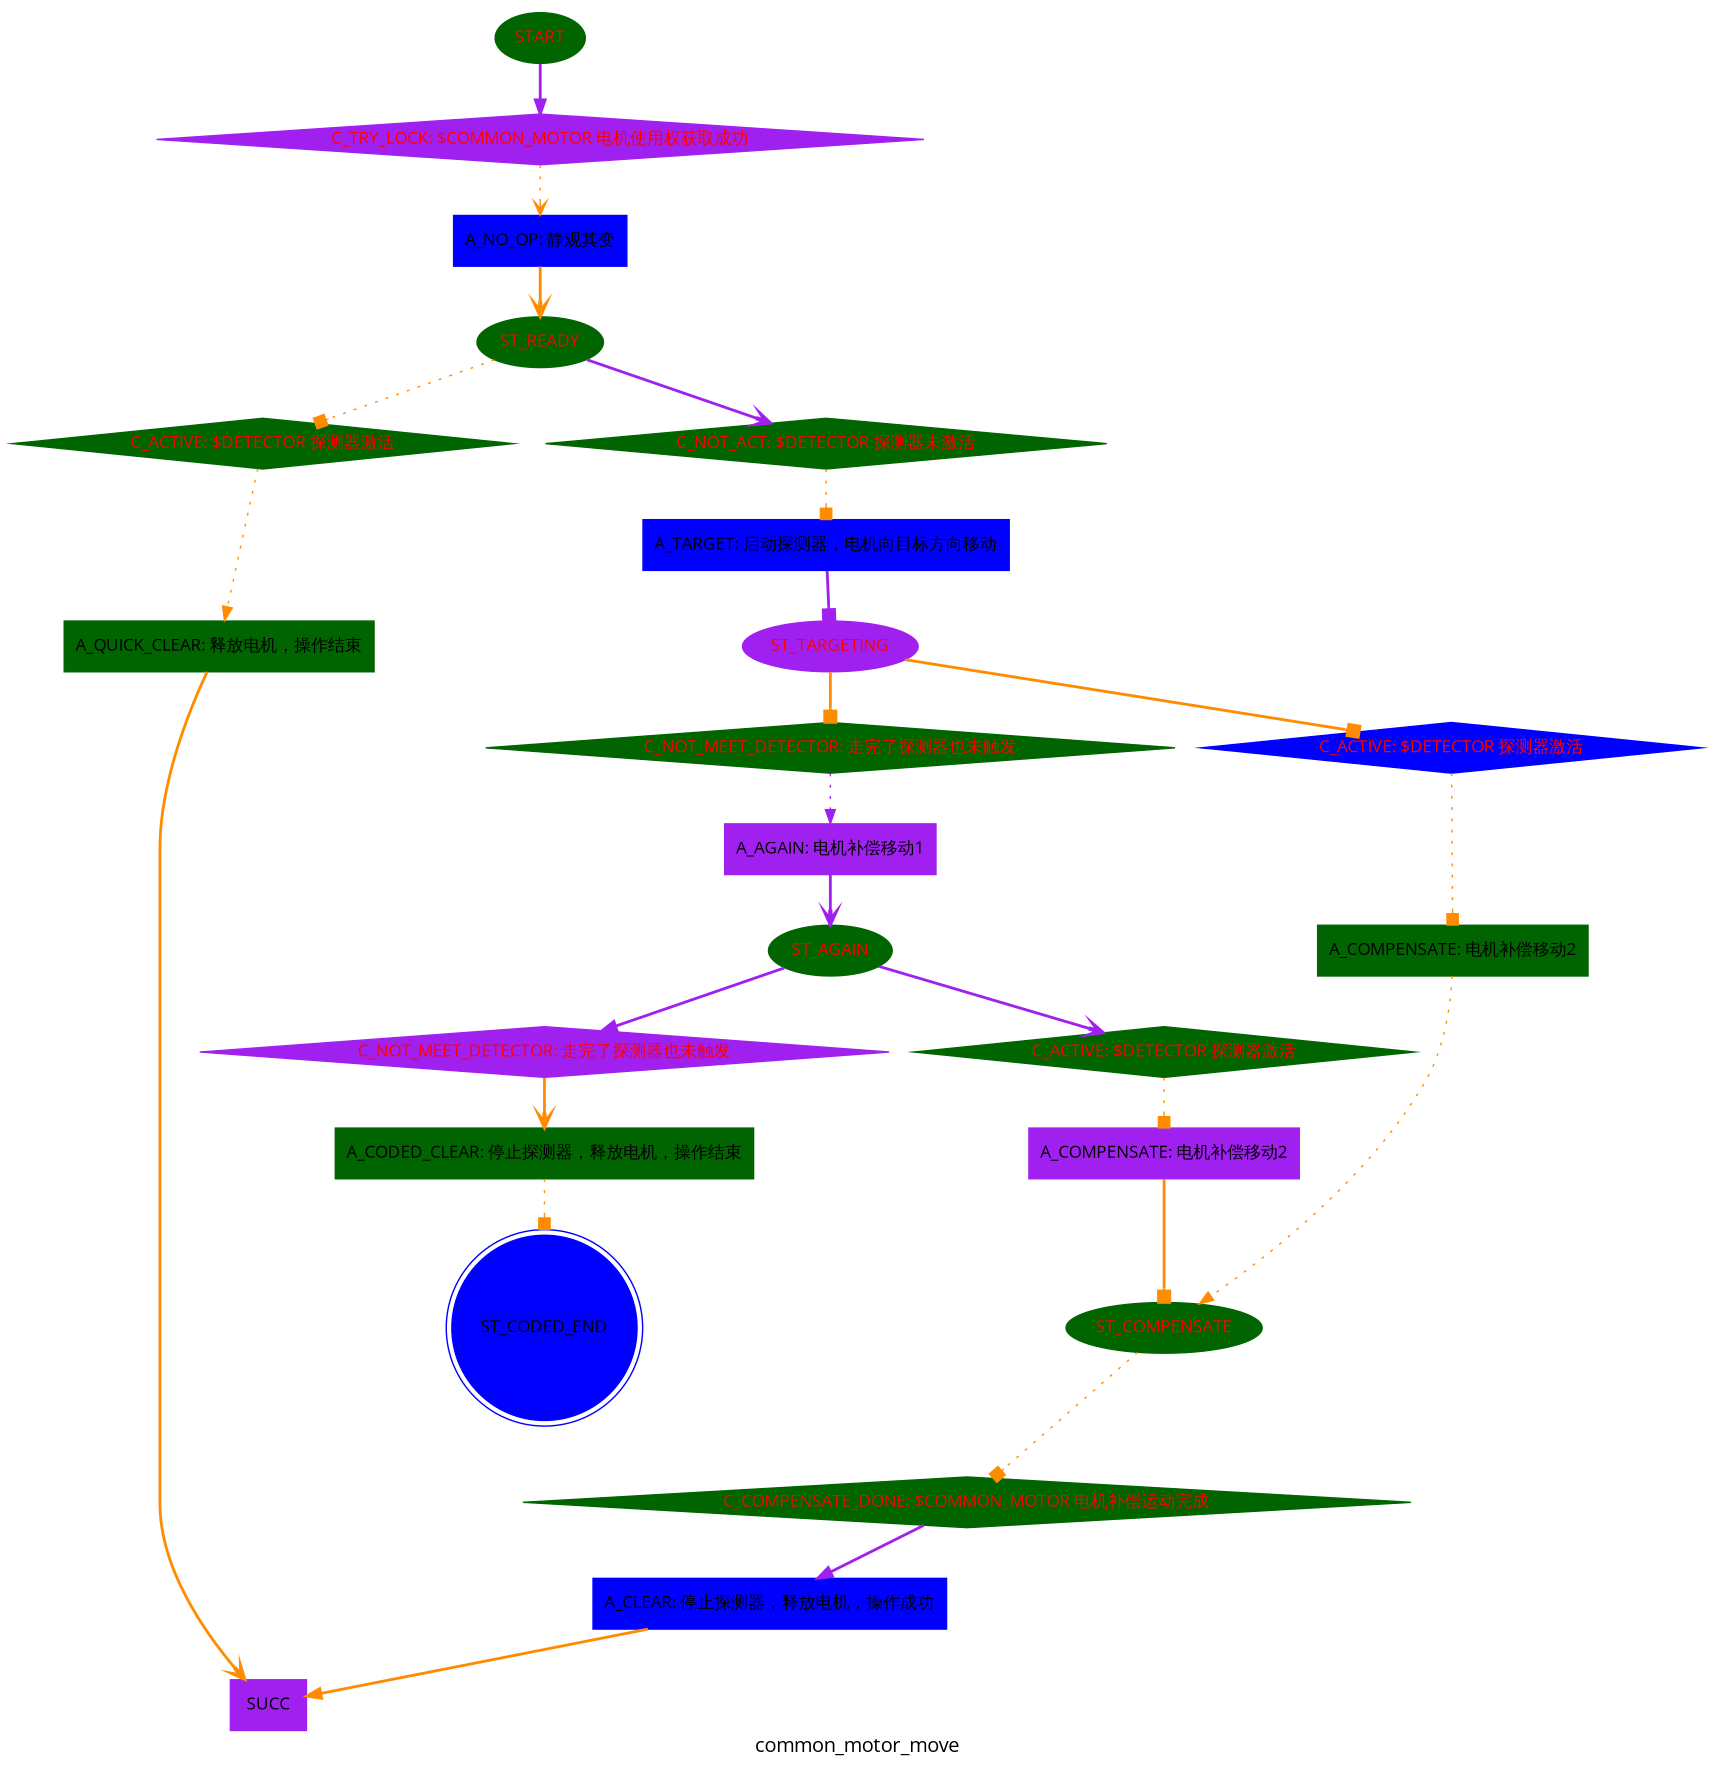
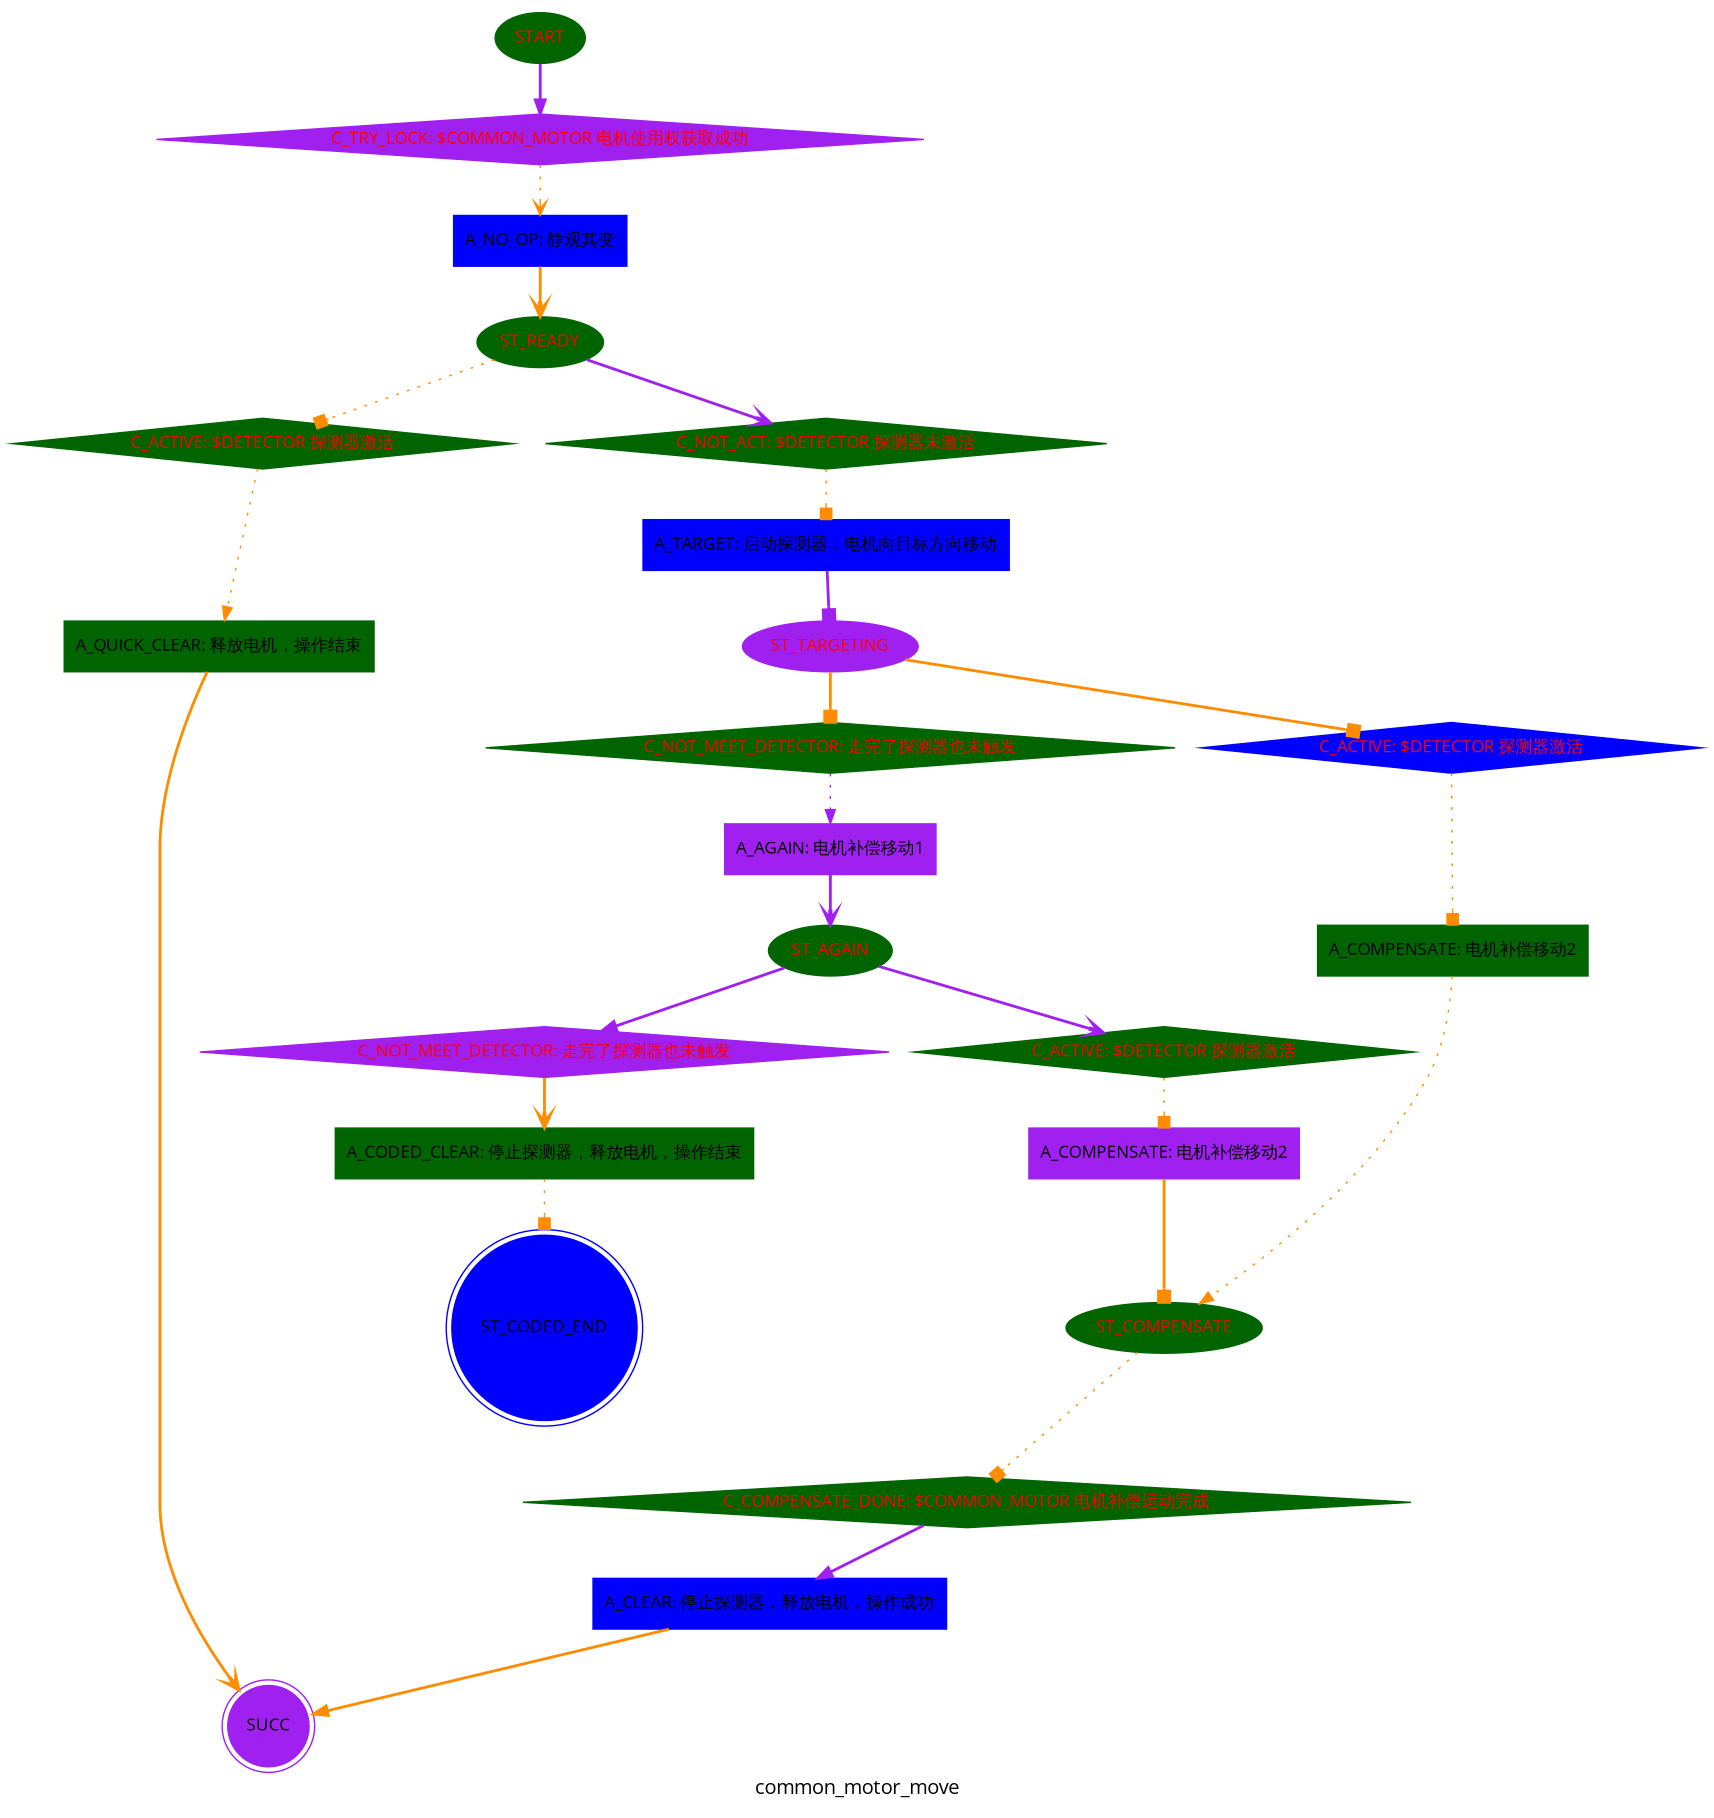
(268, 1705) -> (268, 1726)
